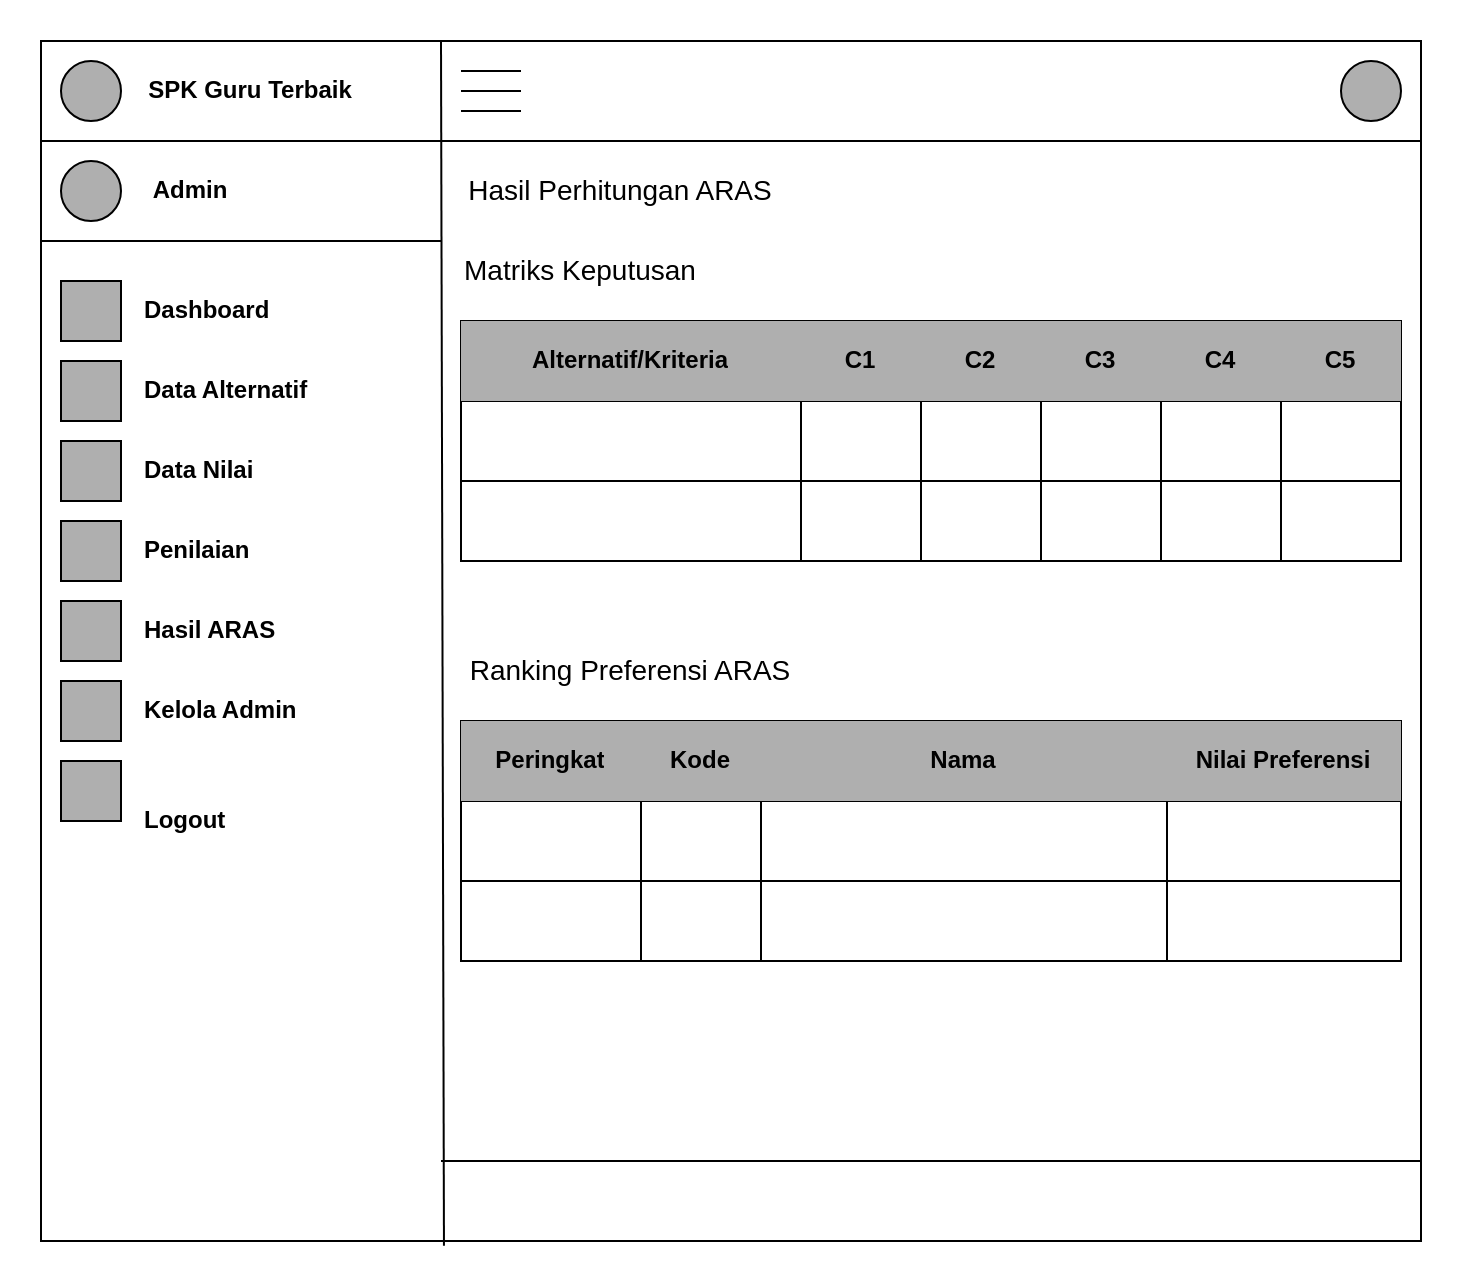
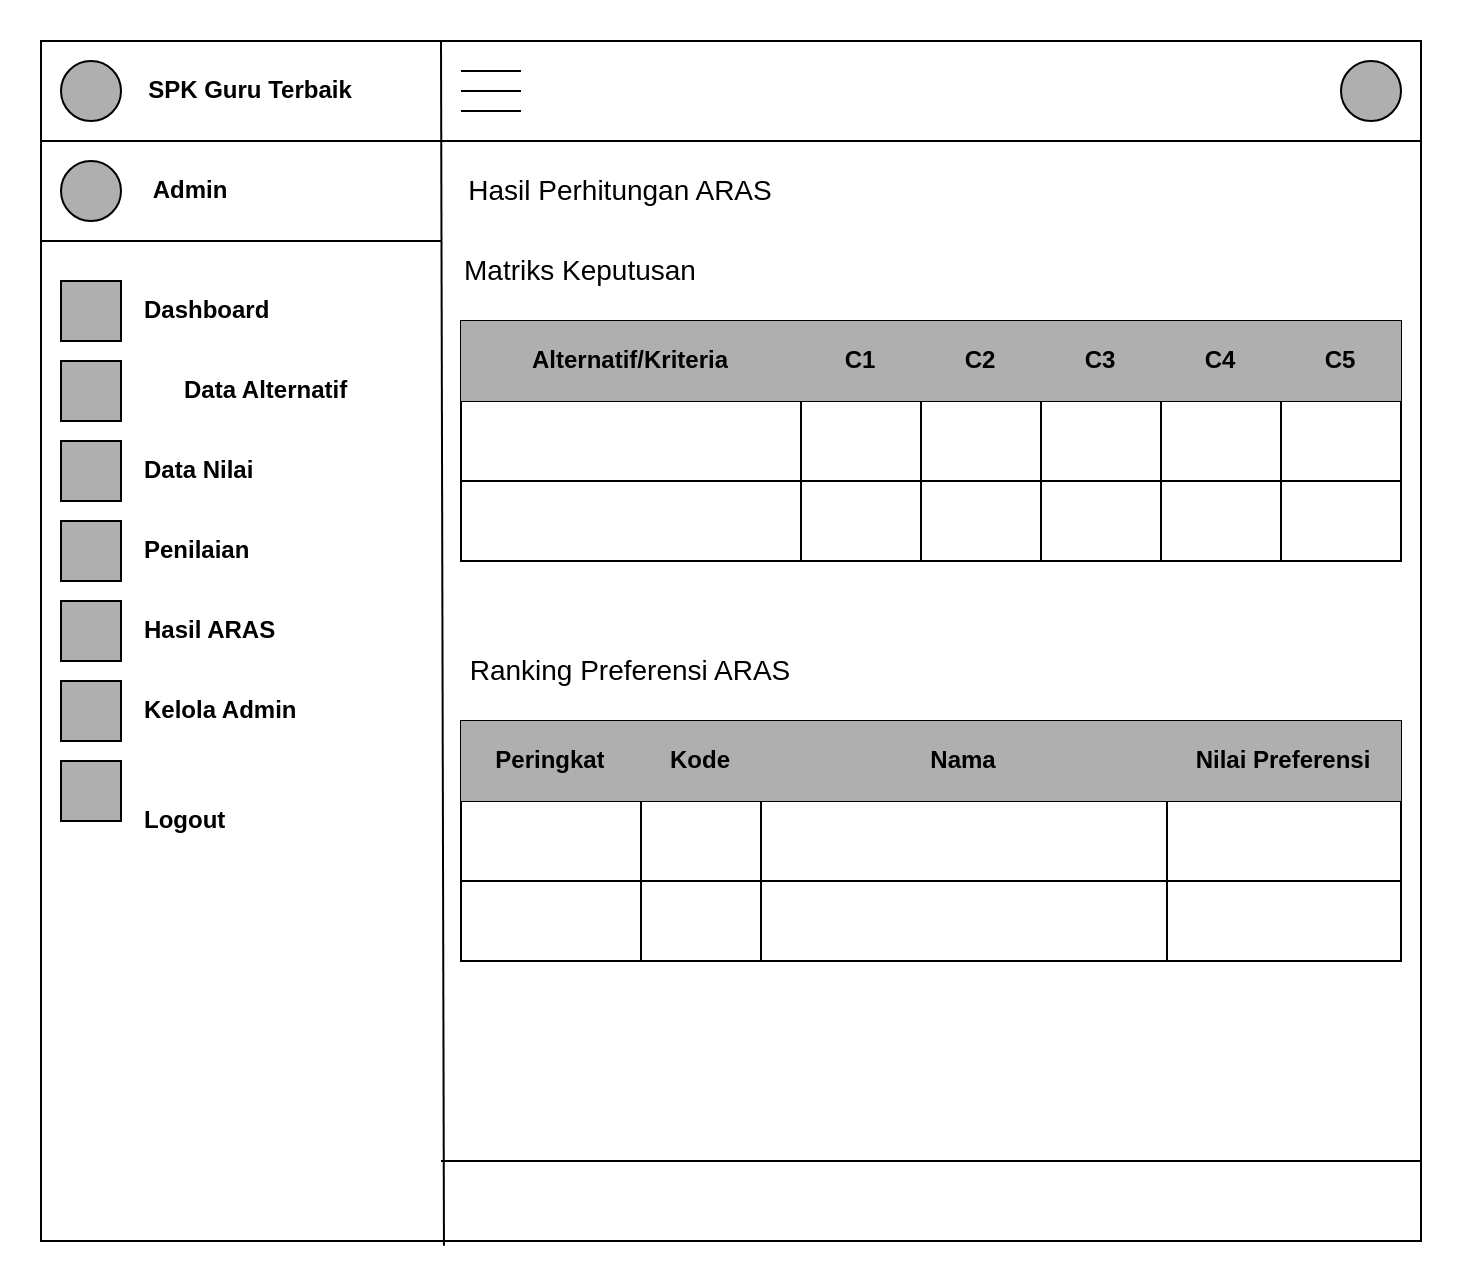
(251, 391) -> (291, 391)
